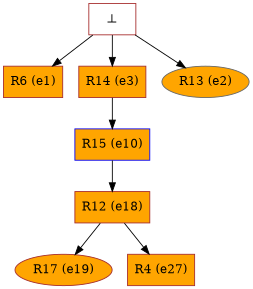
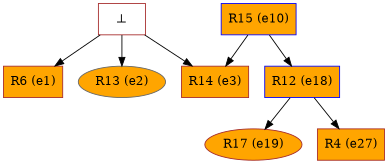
(112, 109) -> (239, 47)
(112, 207) -> (302, 82)
